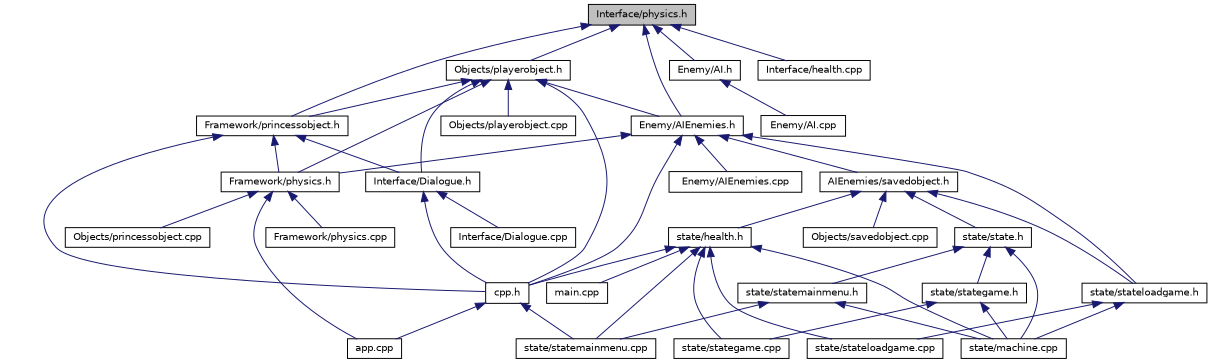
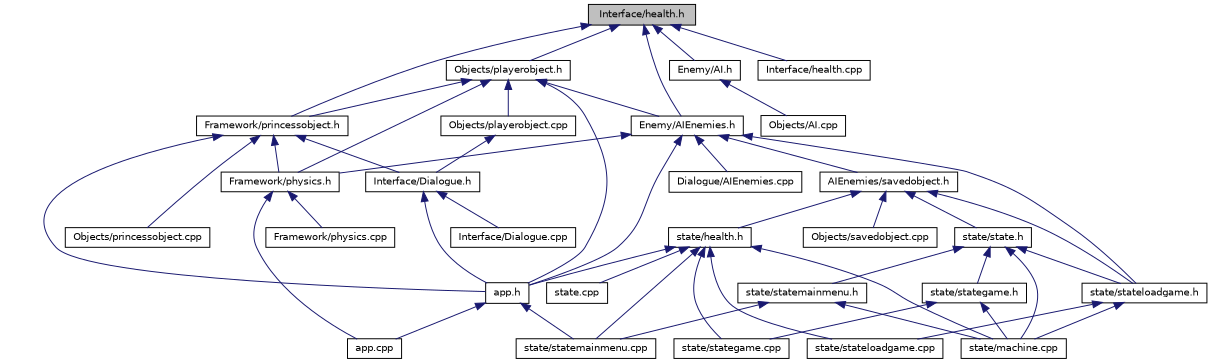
(642, 15) -> (642, 15)
(430, 118) -> (474, 149)
(803, 126) -> (803, 126)
(735, 182) -> (735, 182)
(204, 211) -> (198, 183)
none -> (1074, 267)
(507, 293) -> (507, 293)
(577, 293) -> (577, 293)
